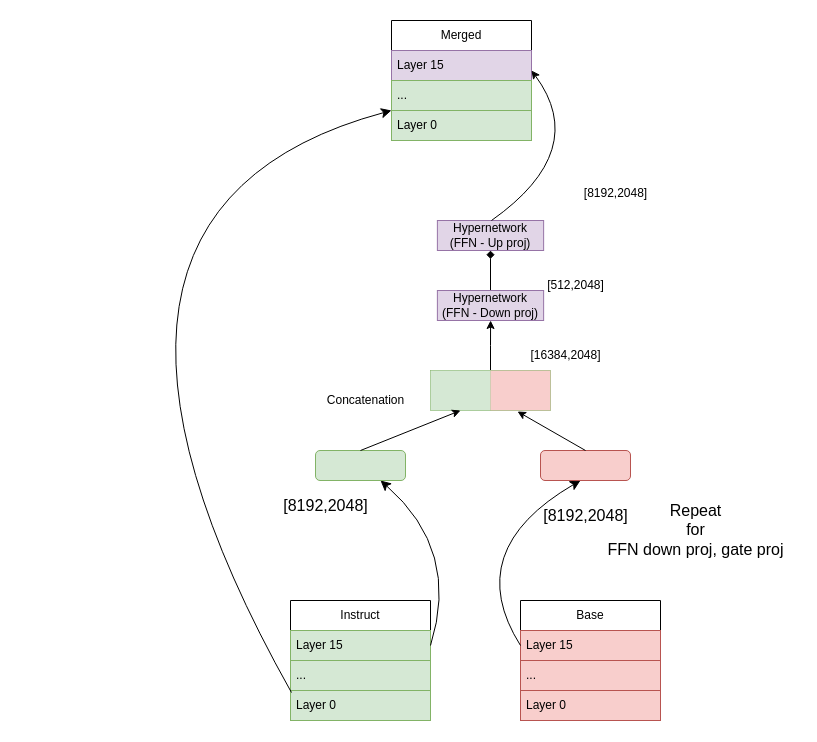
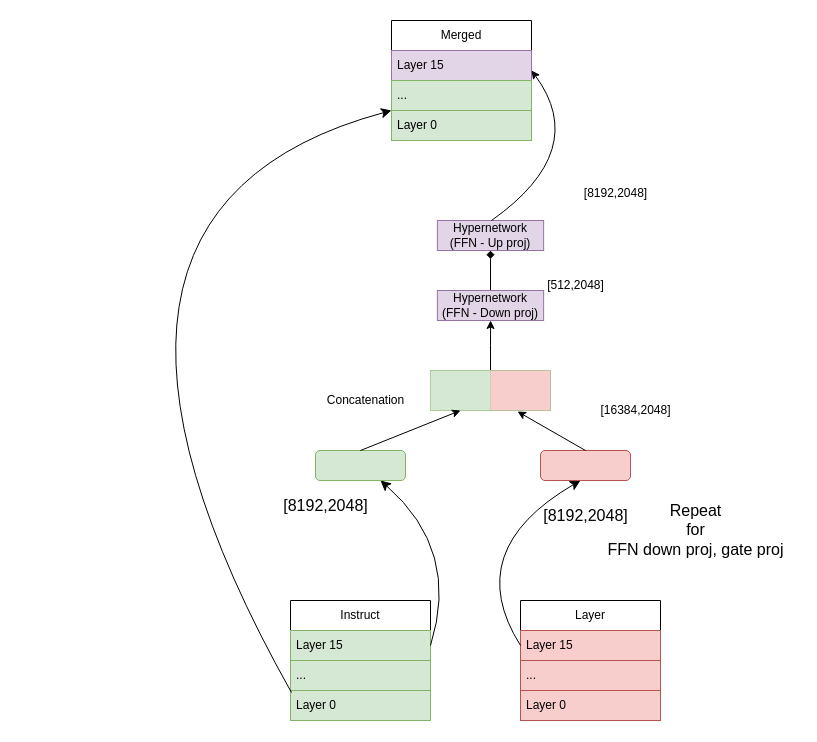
(566, 356) -> (636, 411)
(591, 616) -> (591, 616)
